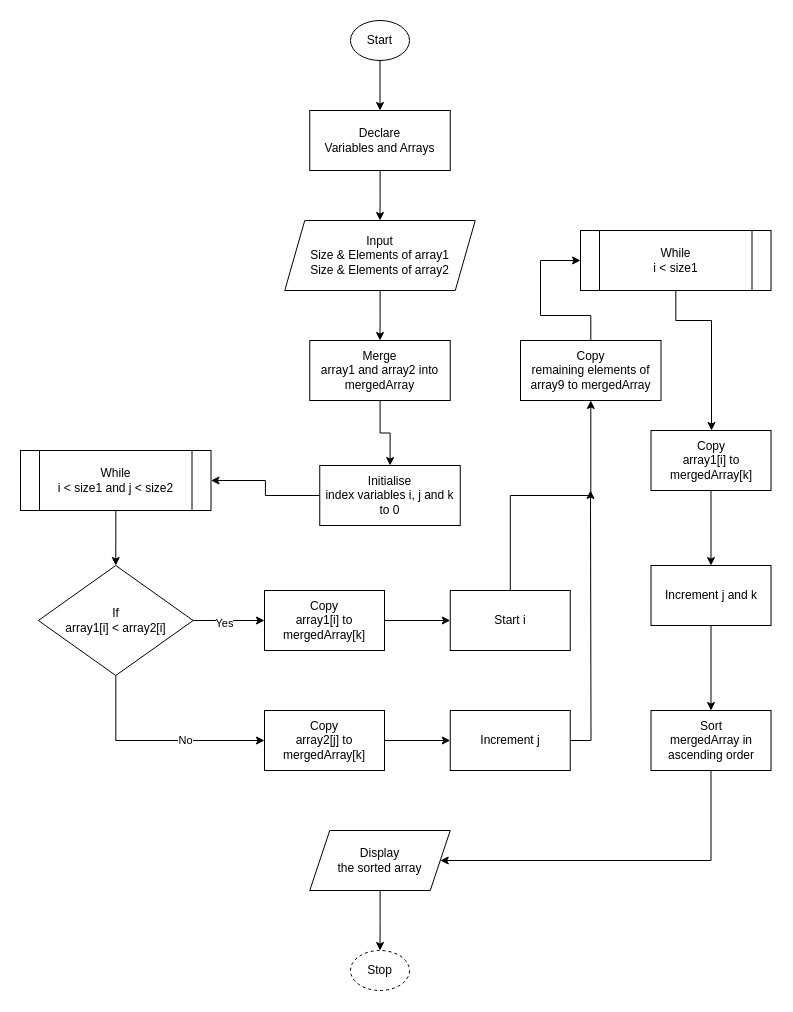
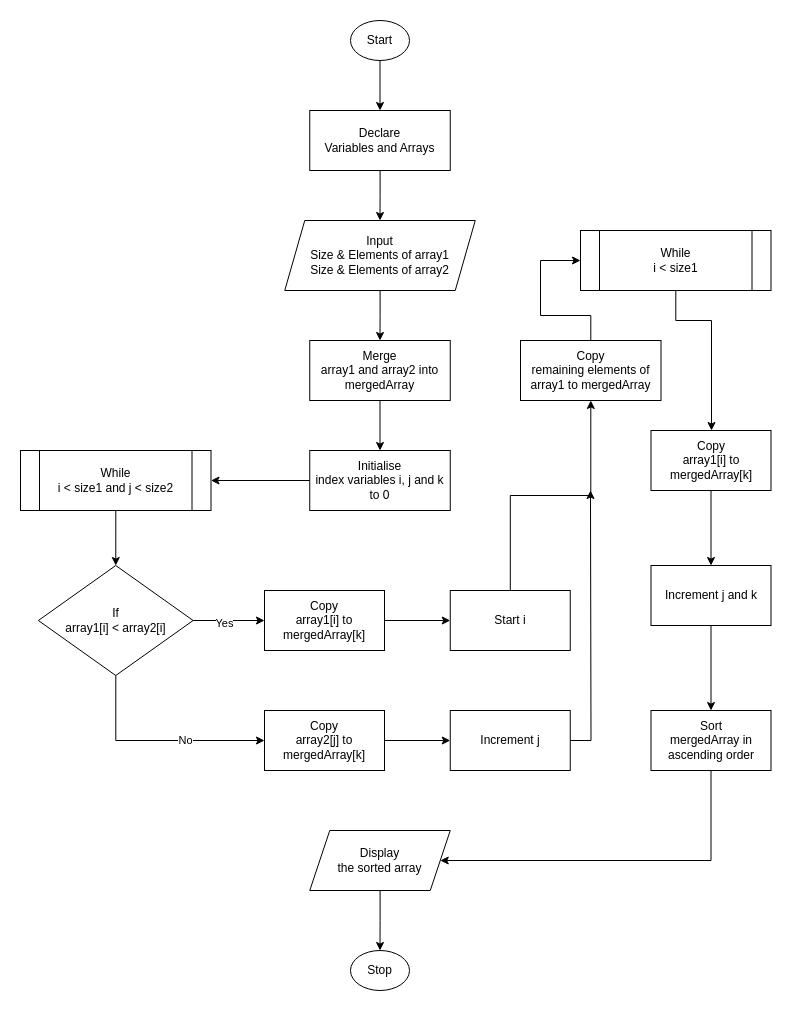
(591, 371) -> (591, 371)
(390, 496) -> (380, 481)
(380, 971) -> (380, 971)
